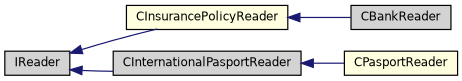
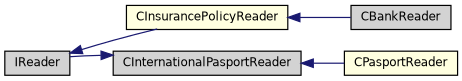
(98, 71) -> (86, 56)
